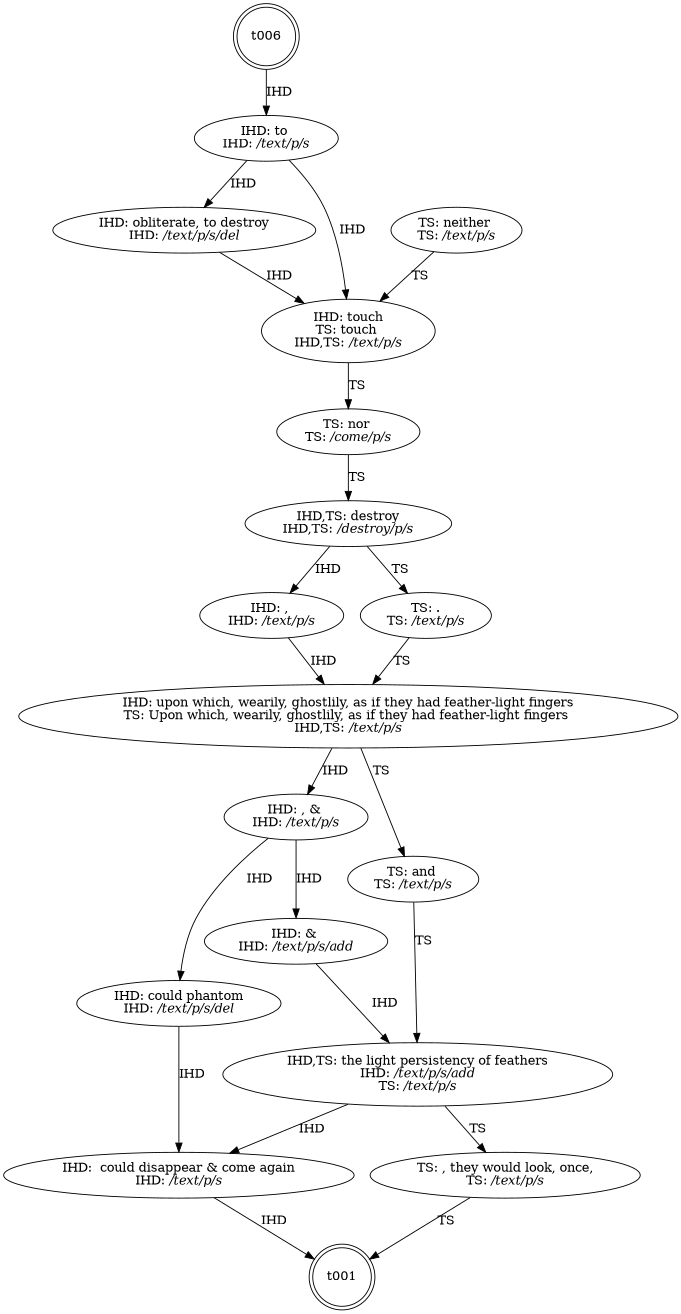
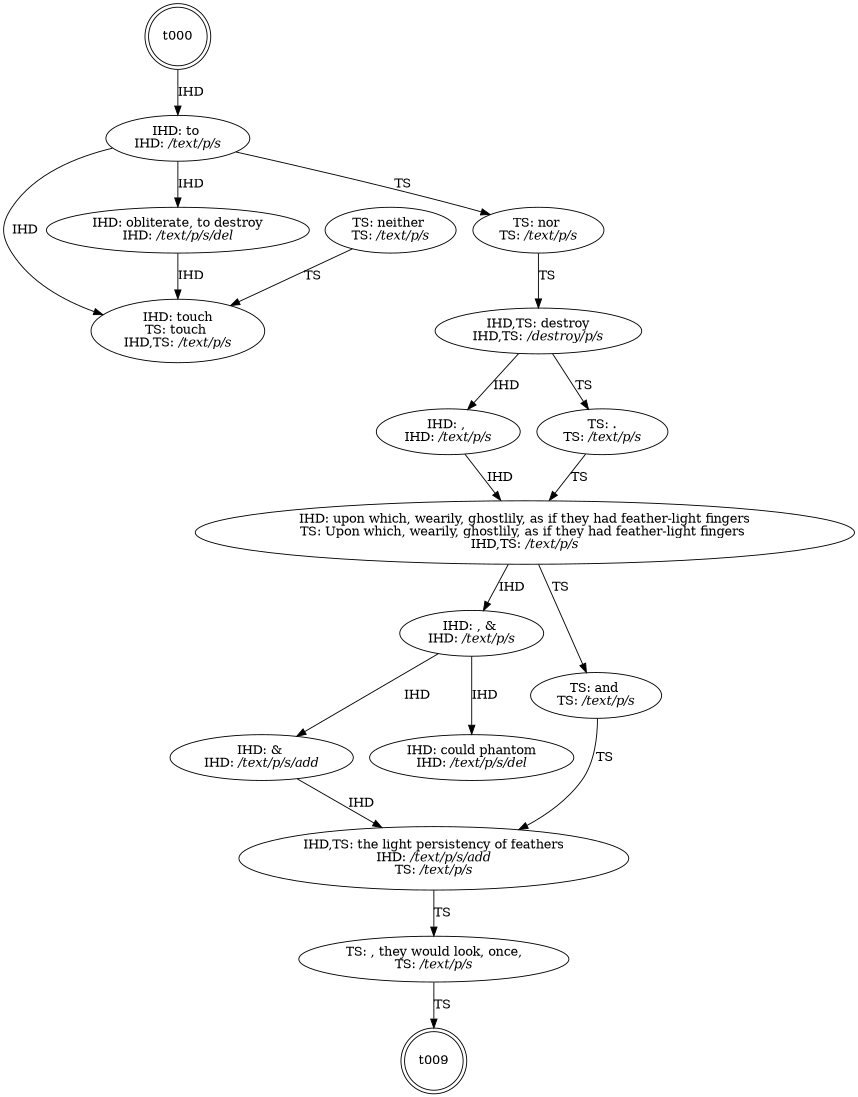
(266, 37) -> (178, 37)
(348, 381) -> (359, 181)
(361, 437) -> (551, 236)
(179, 1175) -> none
(342, 1277) -> (434, 1061)
